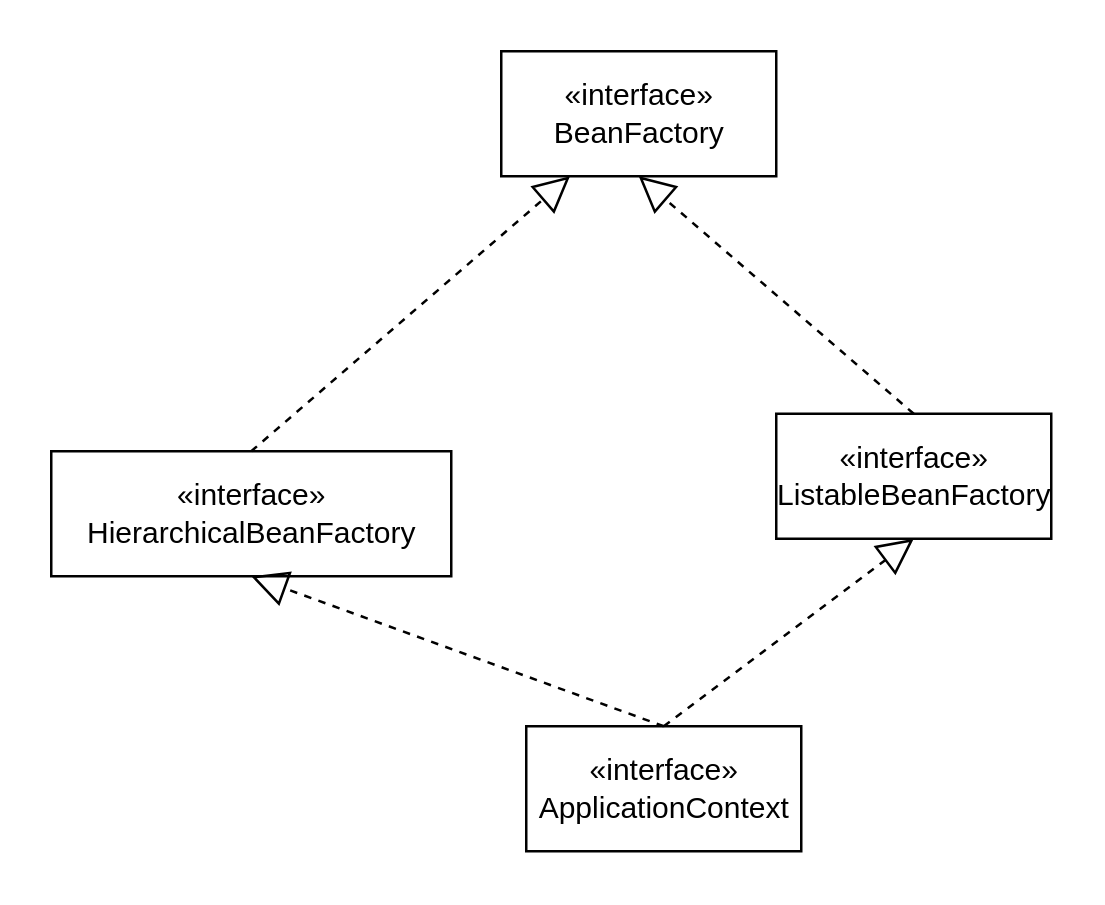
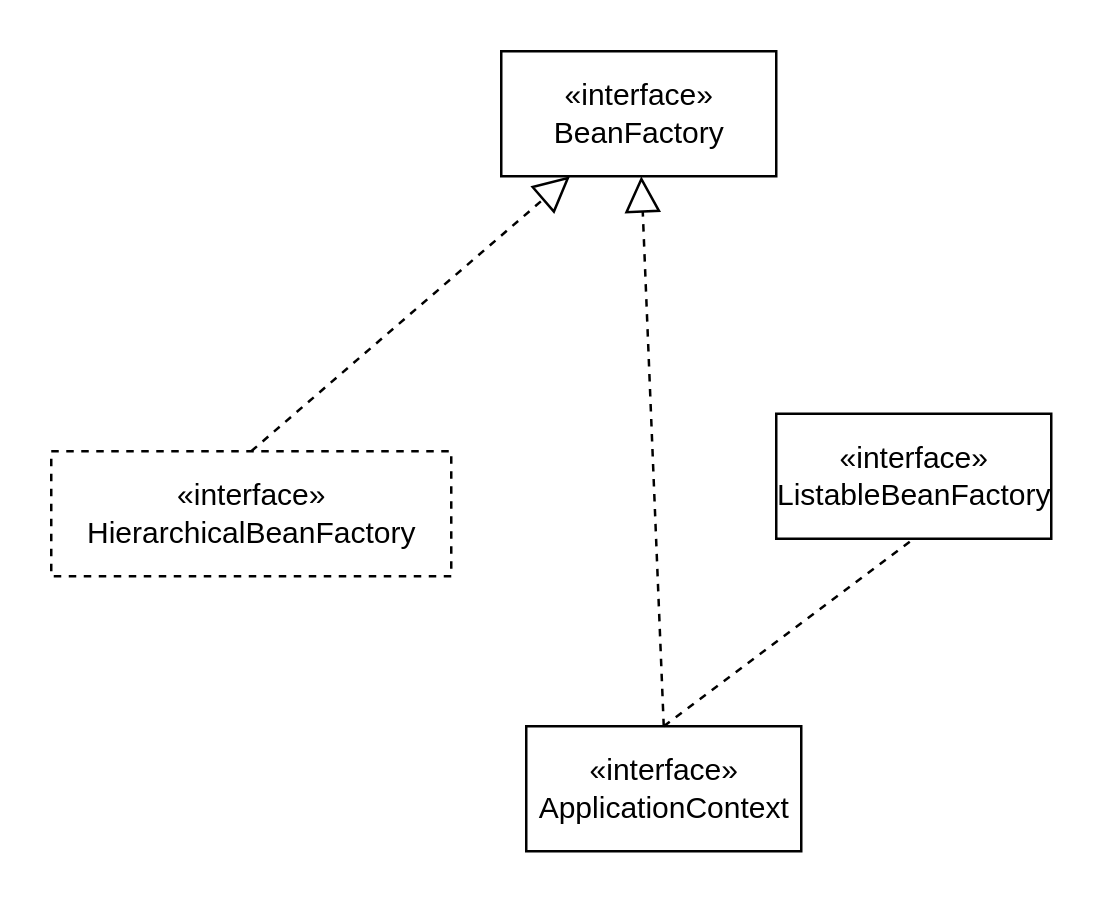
(790, 307) -> none
(251, 514) -> (251, 514)
(885, 561) -> (899, 550)
(474, 657) -> (653, 466)
